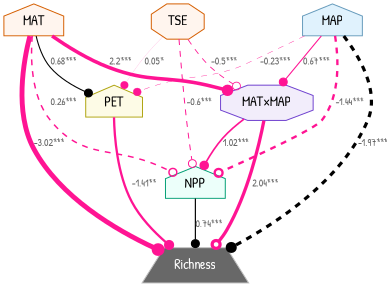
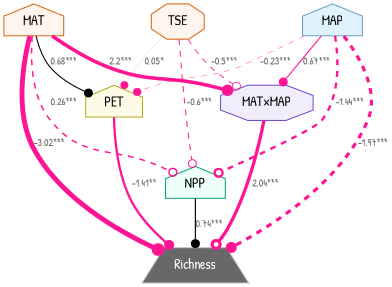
(223, 138) -> none
(343, 160) -> (343, 160)
